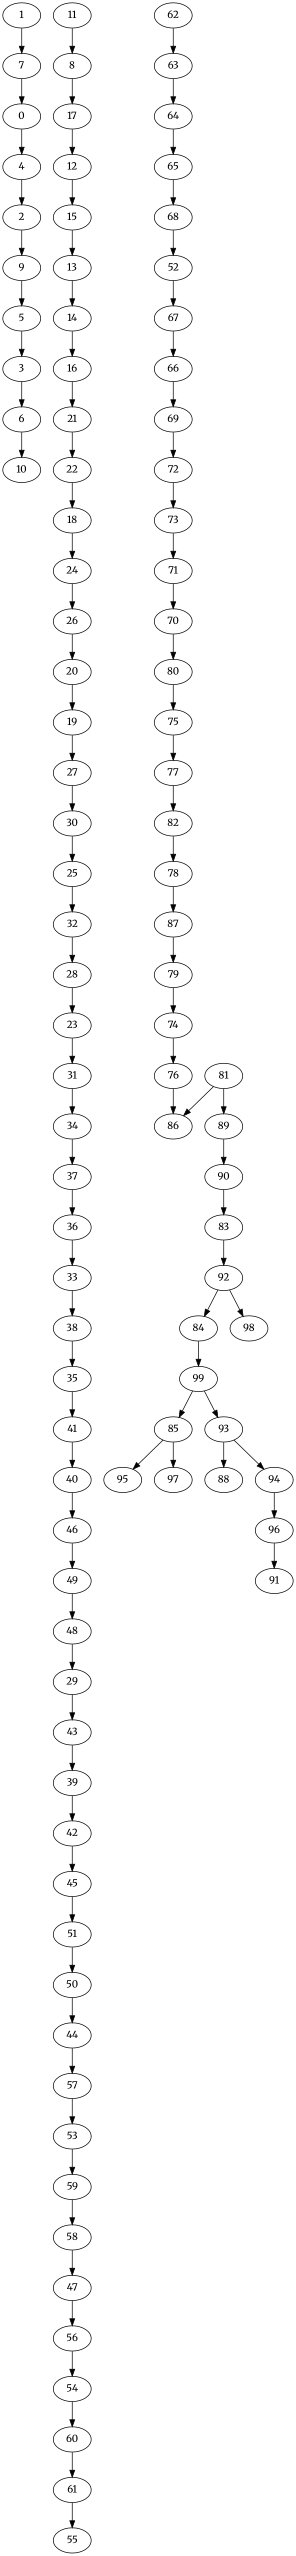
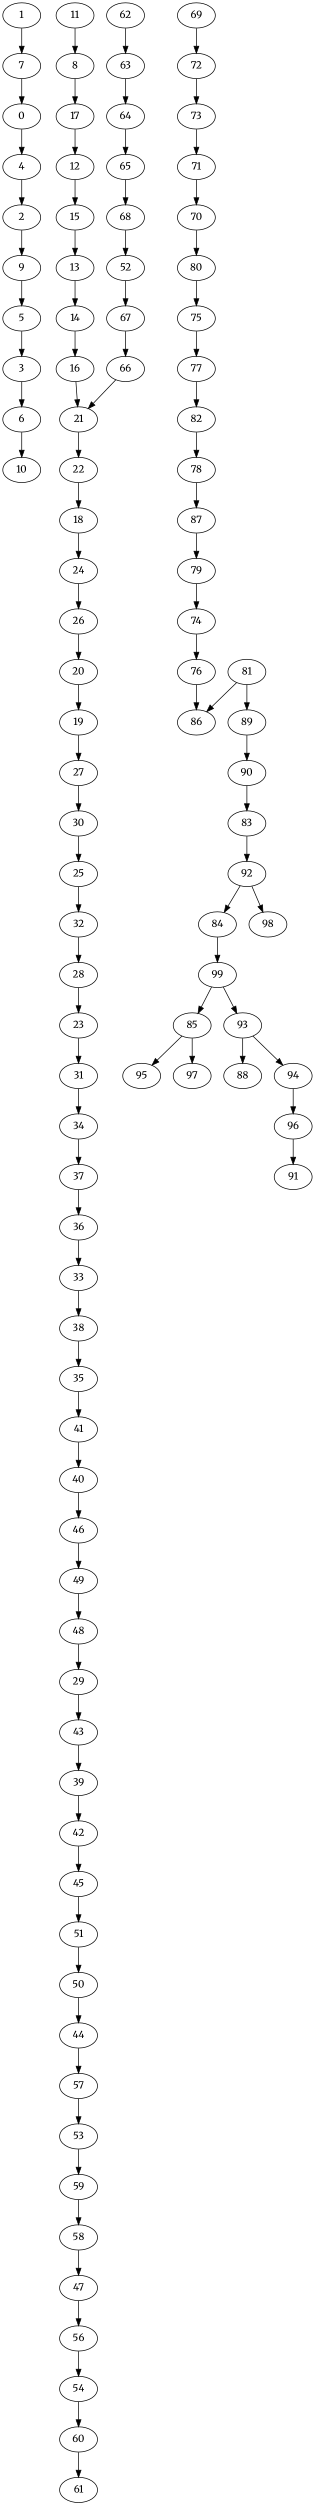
(173, 391) -> (105, 392)
(72, 2540) -> none
